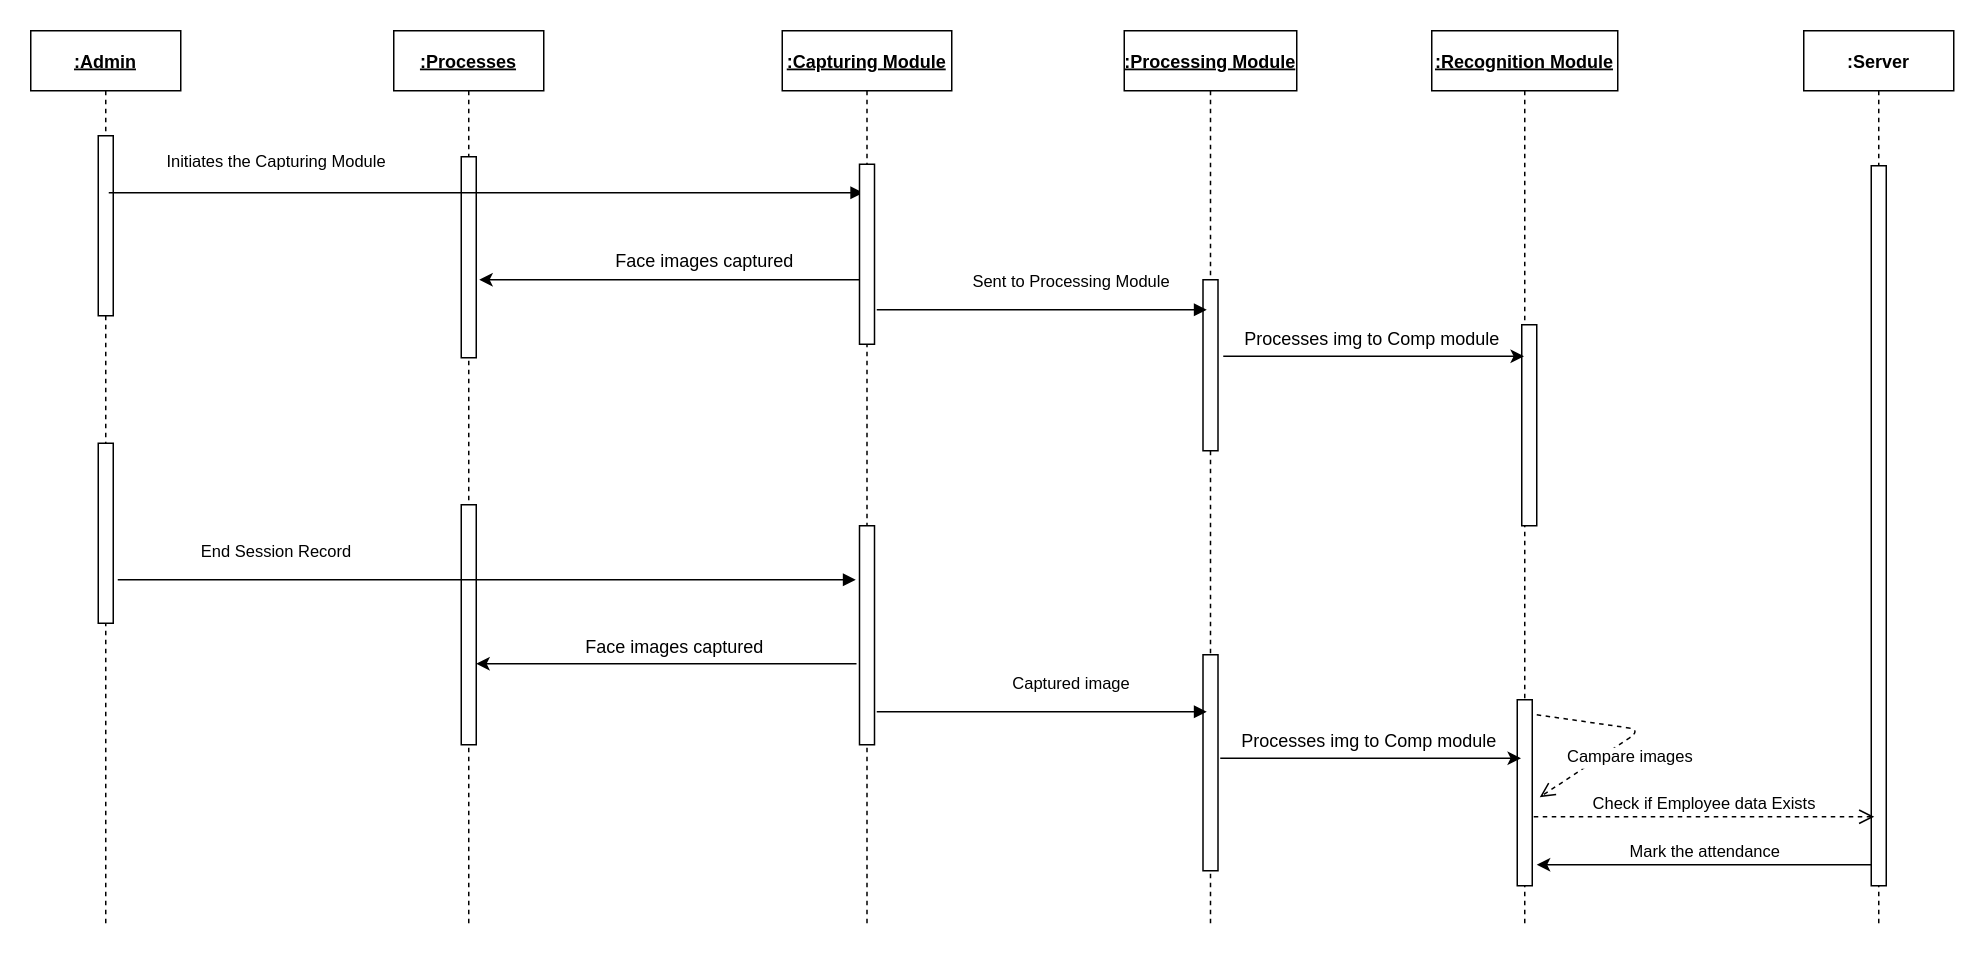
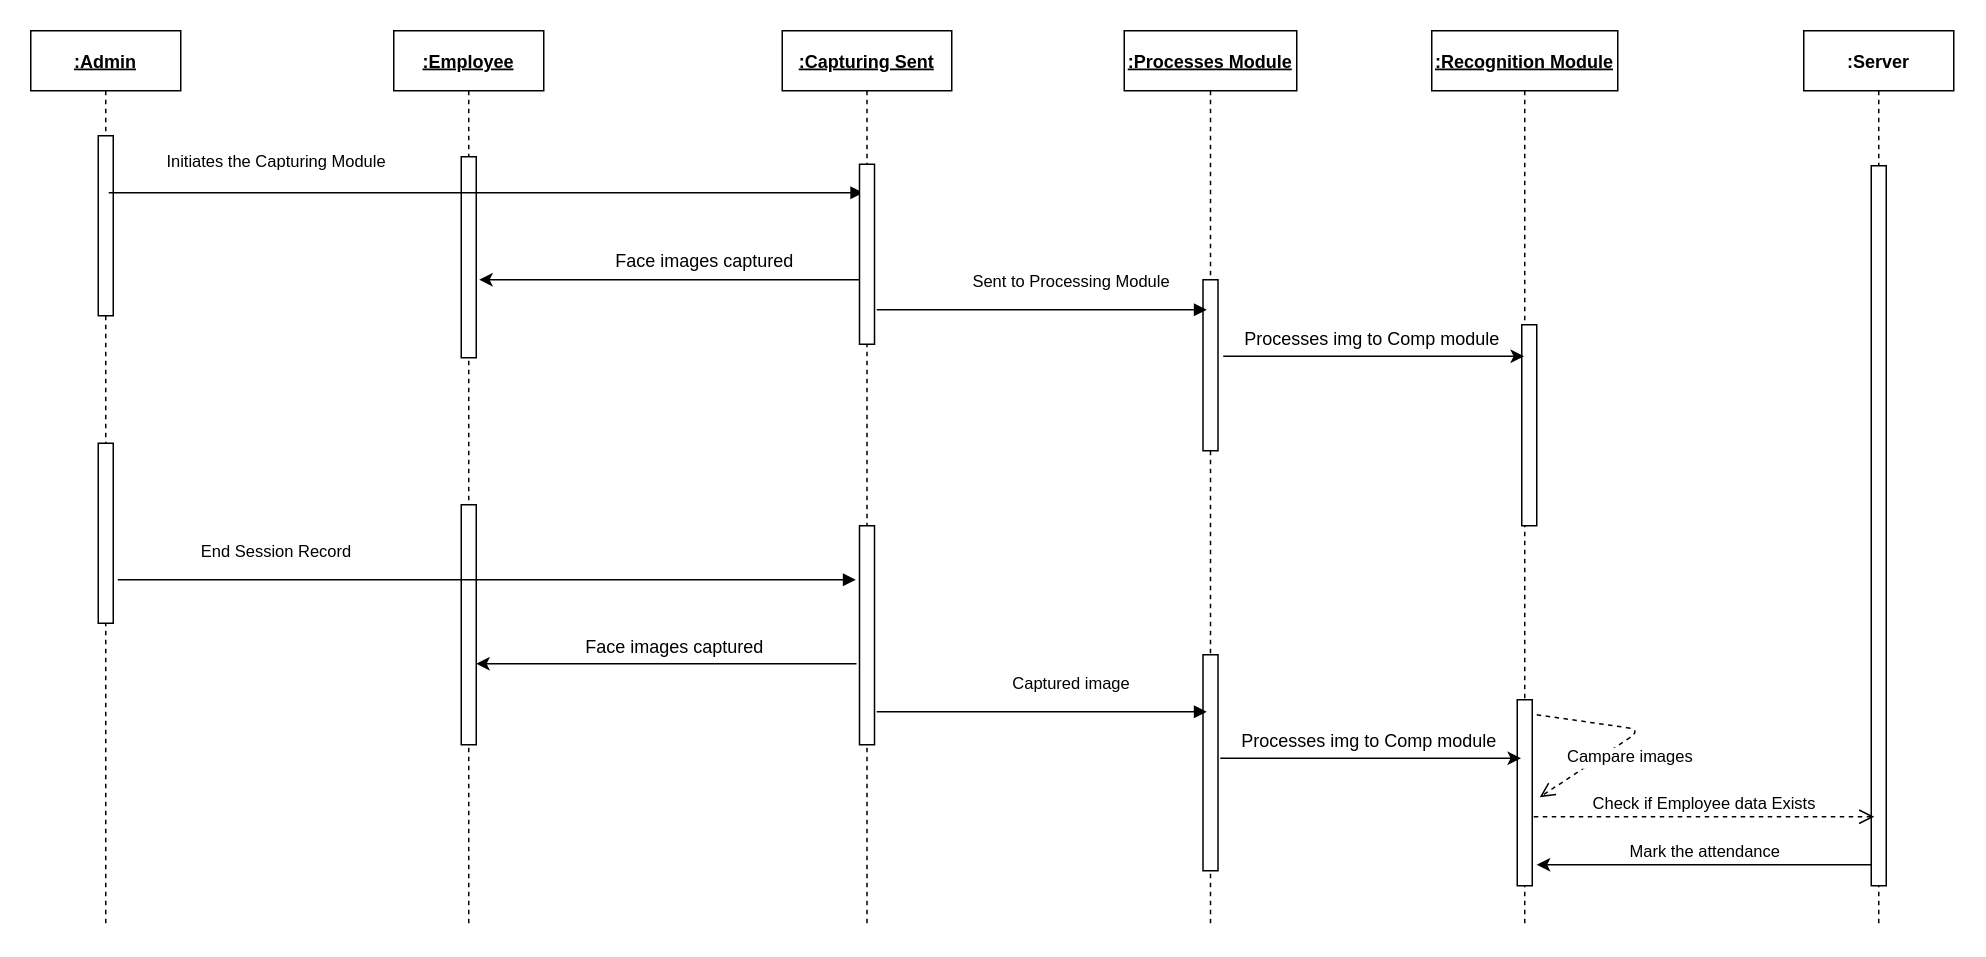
(468, 62) -> (468, 62)
(866, 62) -> (866, 62)
(1210, 62) -> (1210, 62)
